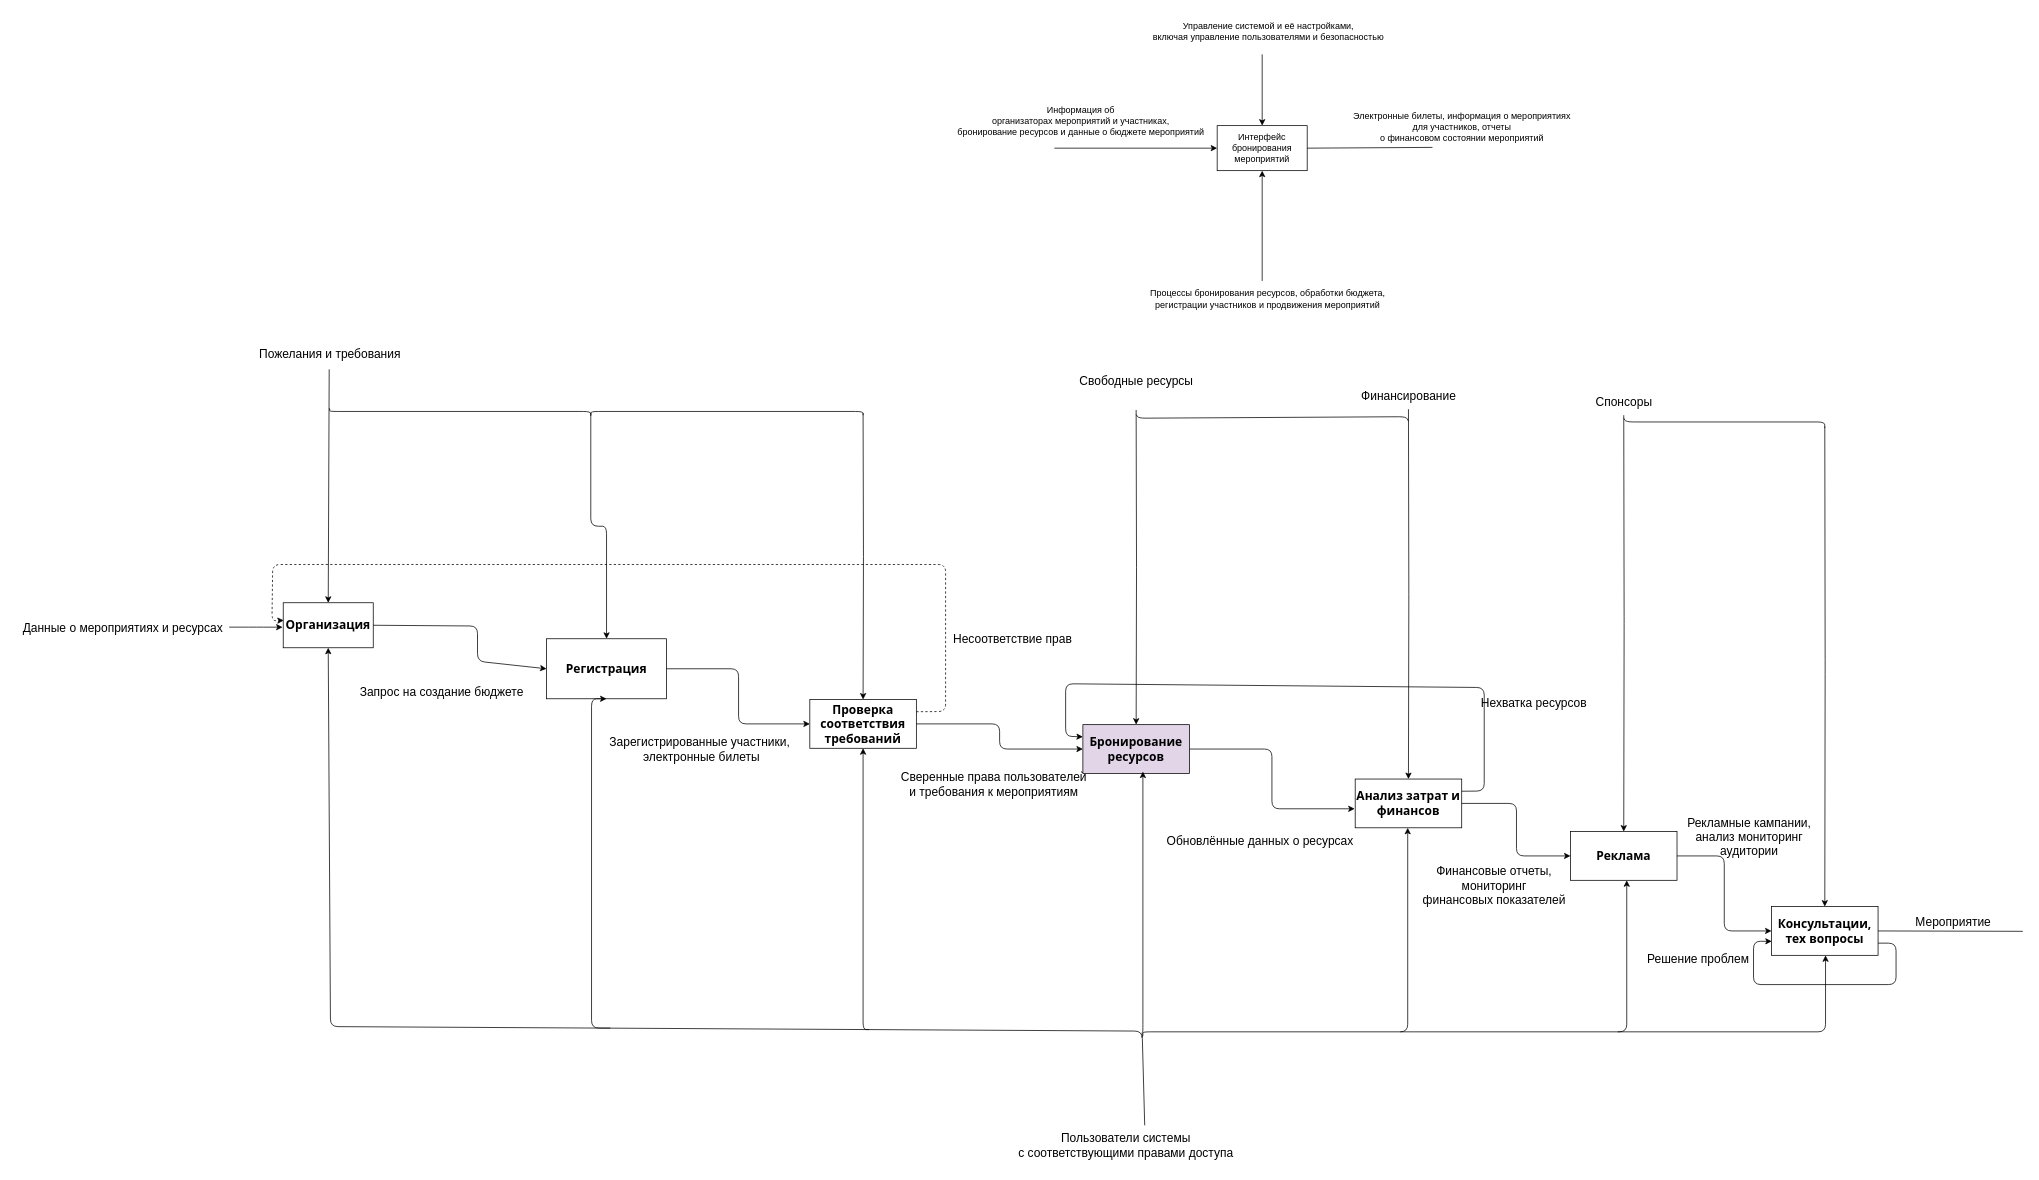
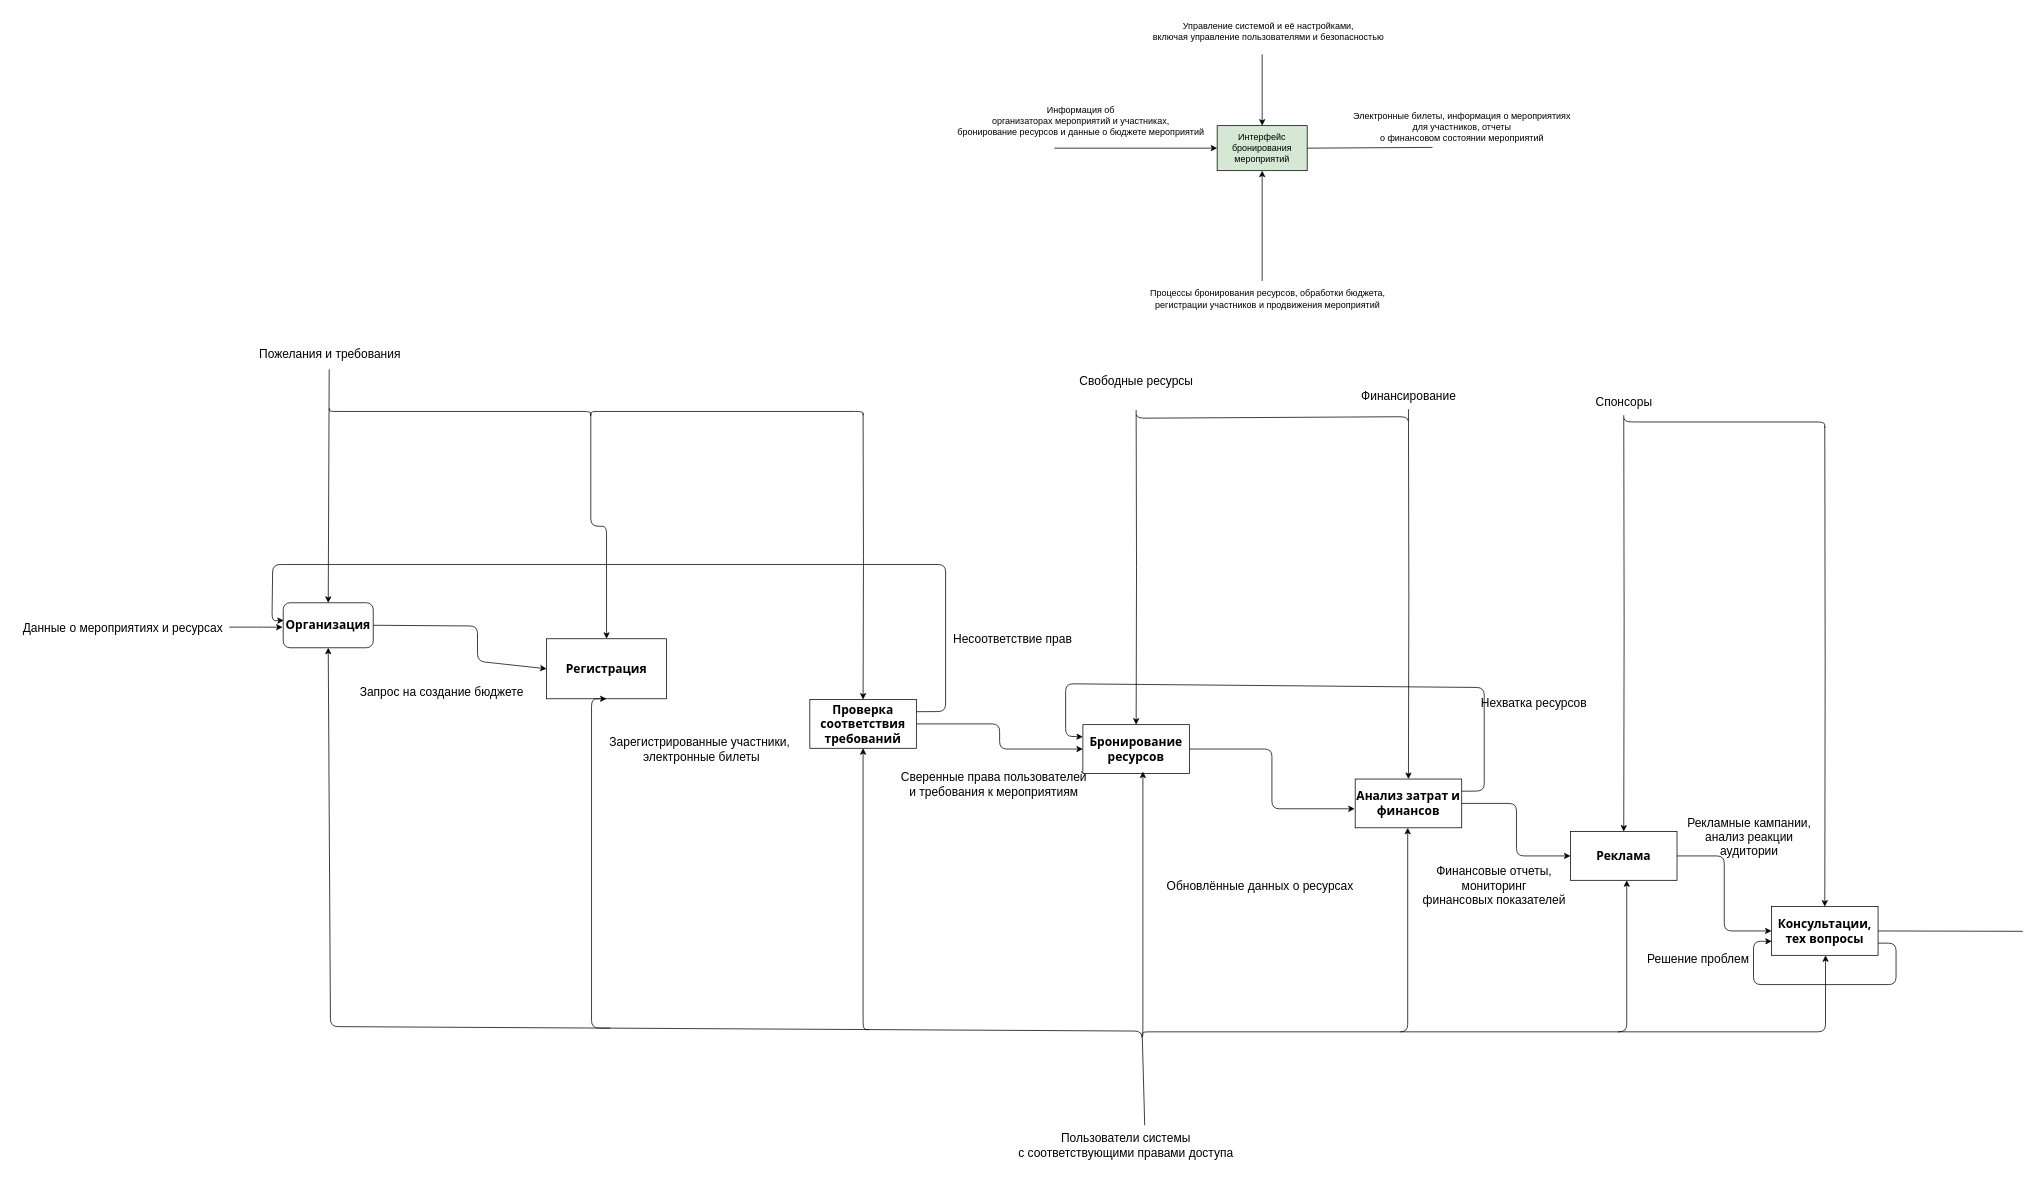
(1262, 148) -> (1262, 148)
(664, 564) -> (664, 564)
(328, 625) -> (328, 625)
(729, 669) -> none
(1136, 749) -> (1136, 749)
(1749, 837) -> (1749, 837)
(1259, 841) -> (1259, 886)
(1952, 921) -> none
